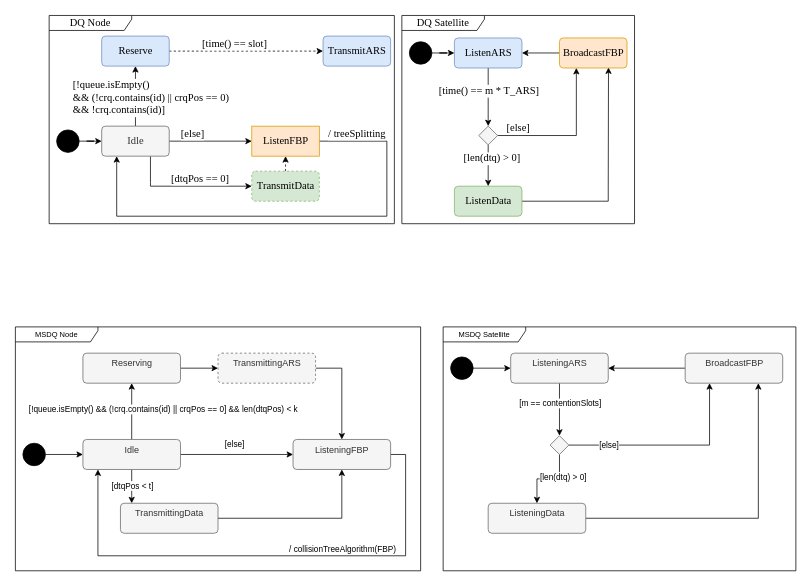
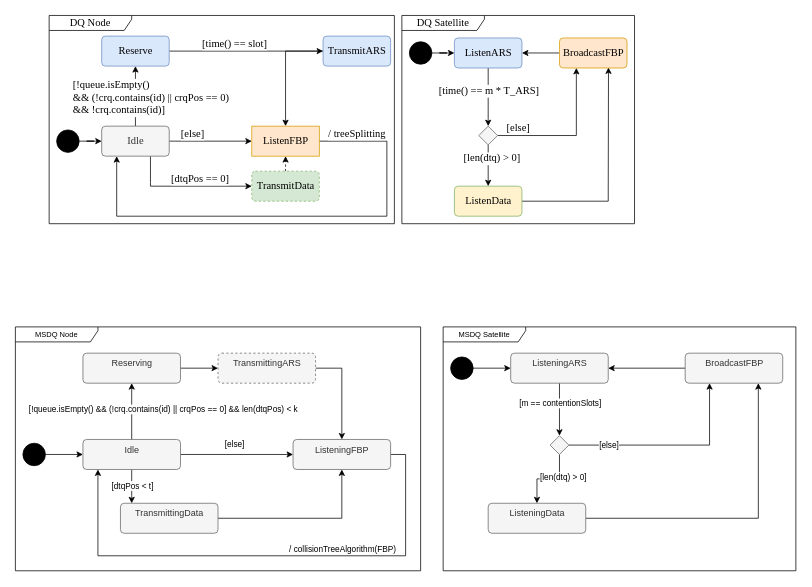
(226, 51) -> (226, 51)
none -> (285, 87)
(488, 201) -> (488, 201)
